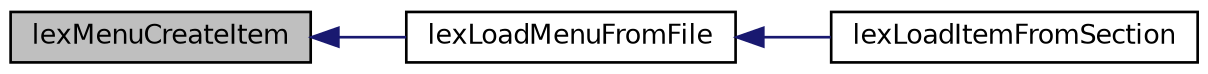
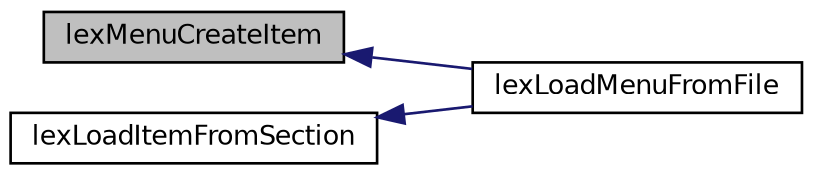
(797, 37) -> (438, 110)
